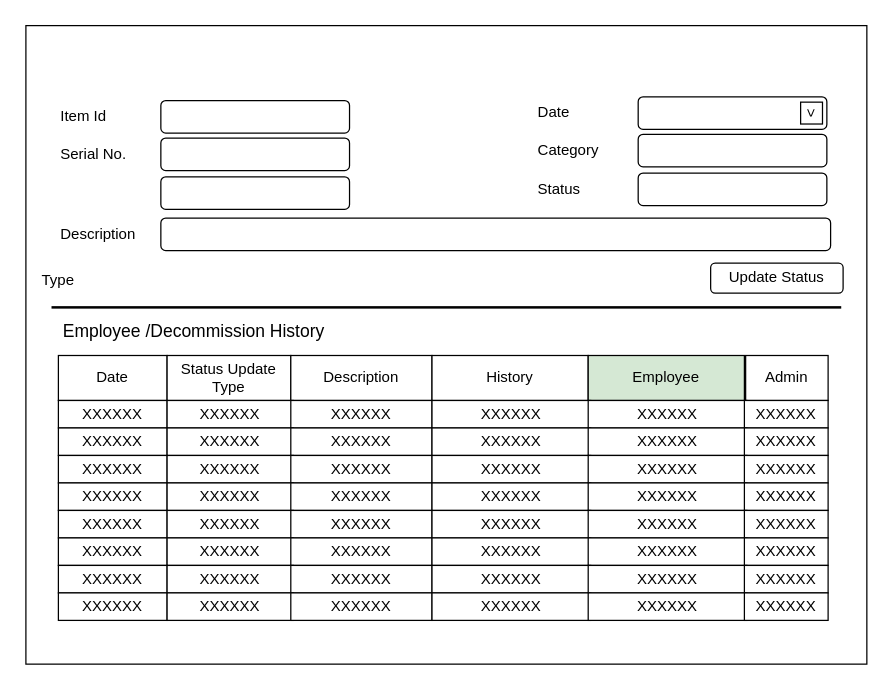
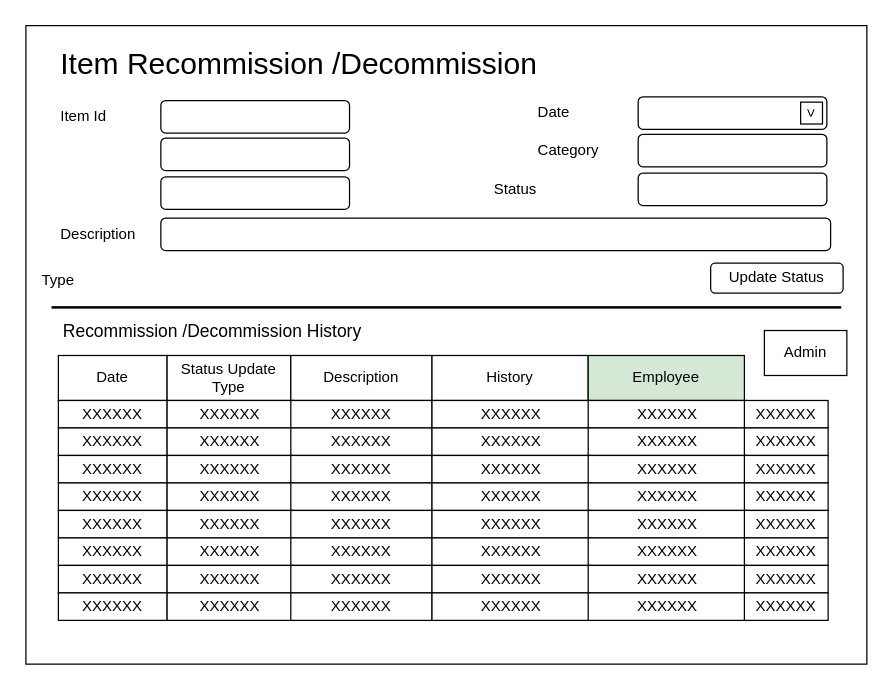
none -> (318, 64)
(104, 154) -> none
(582, 189) -> (538, 189)
(177, 332) -> (192, 332)
(787, 378) -> (806, 353)
